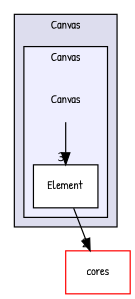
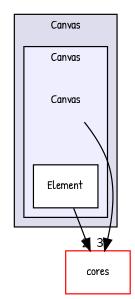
(66, 137) -> (111, 177)
